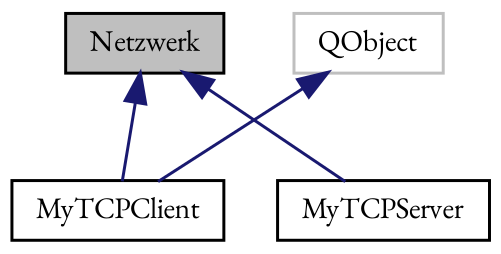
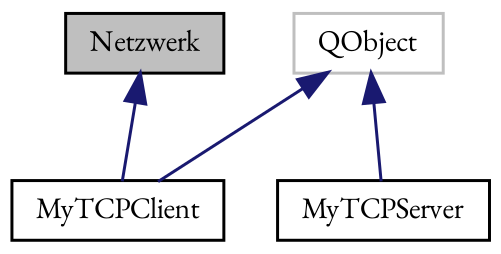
(277, 135) -> (377, 142)
